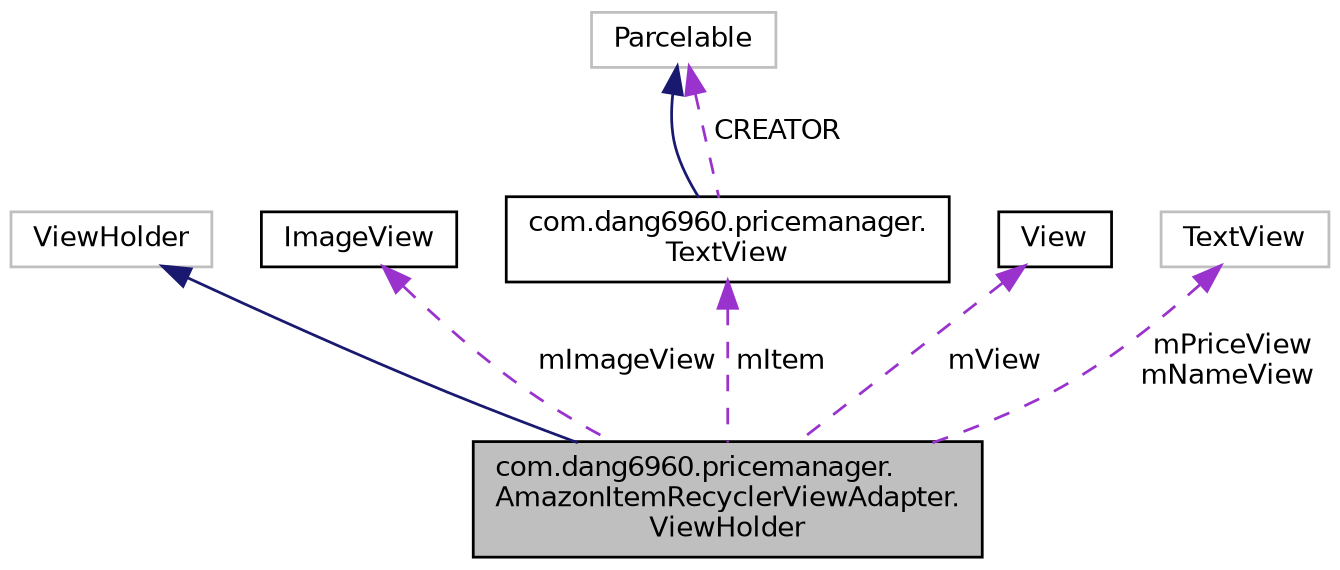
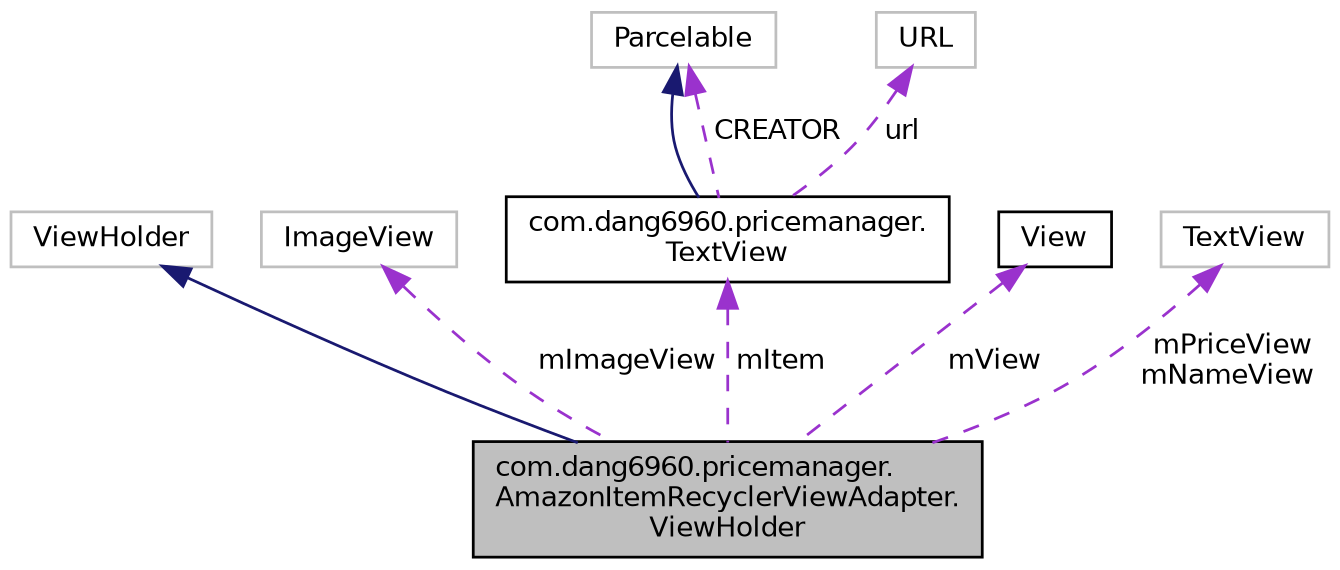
none -> (926, 40)
(359, 239) -> (359, 239)
